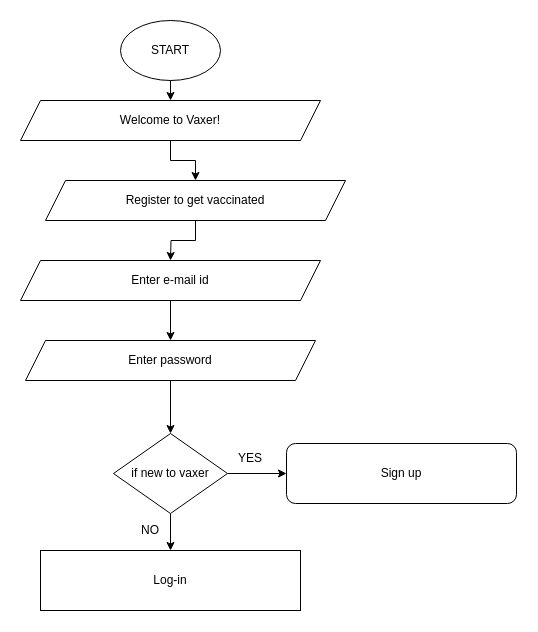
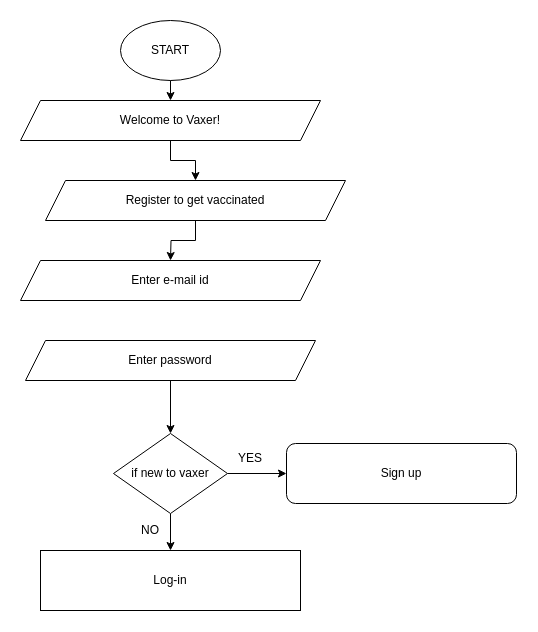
(171, 317) -> none
